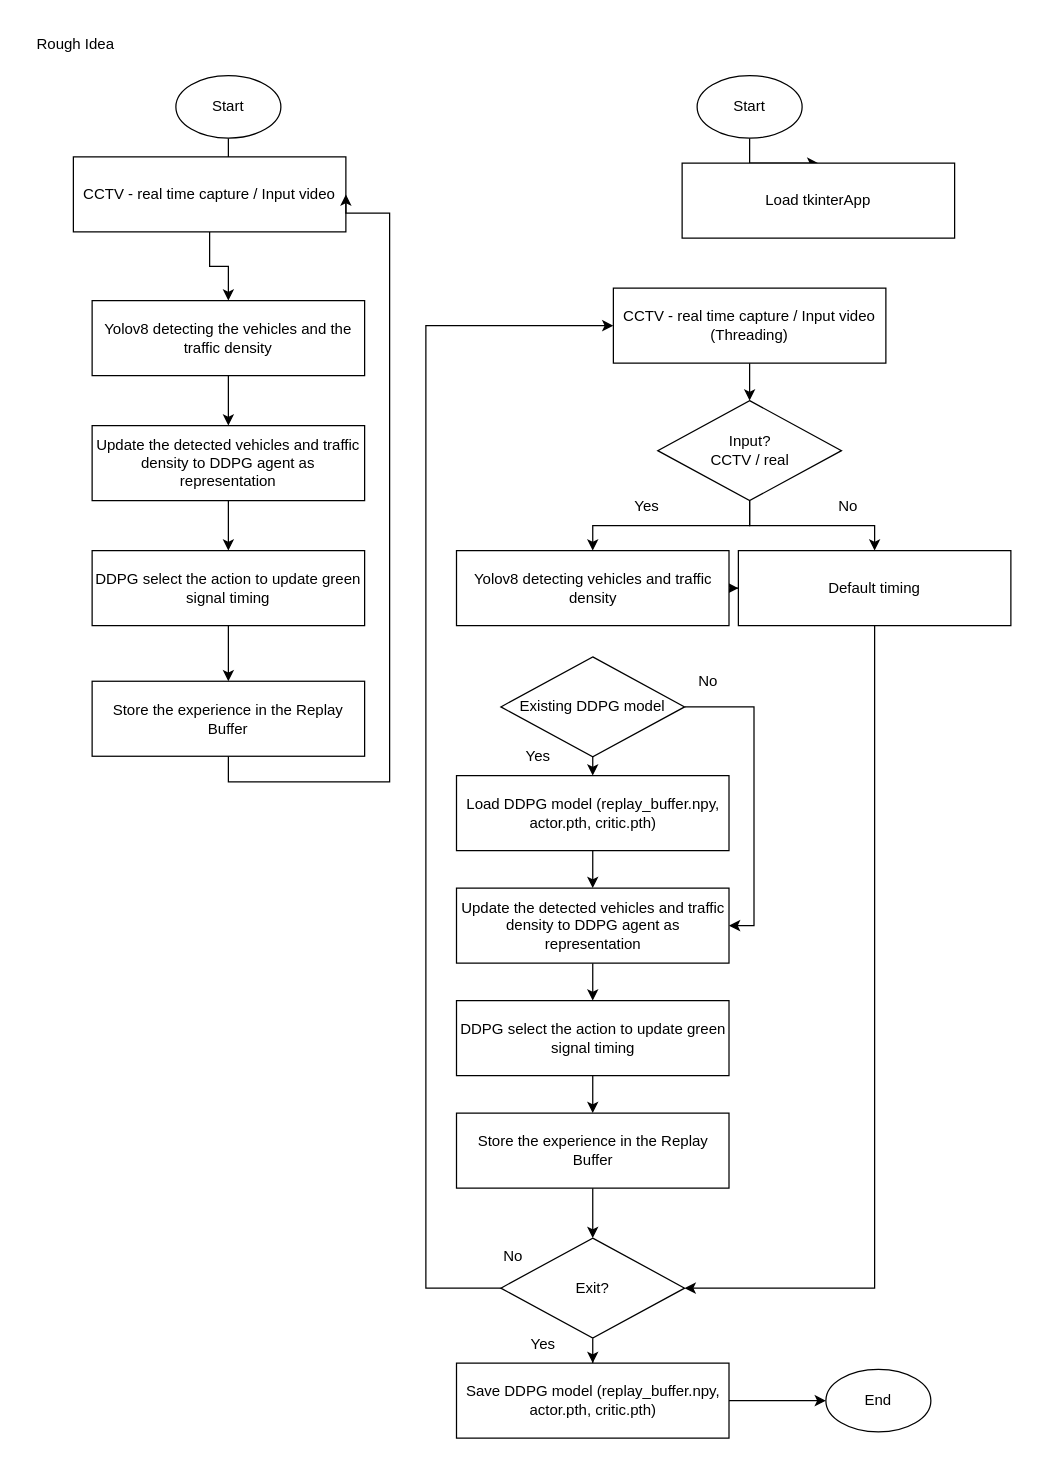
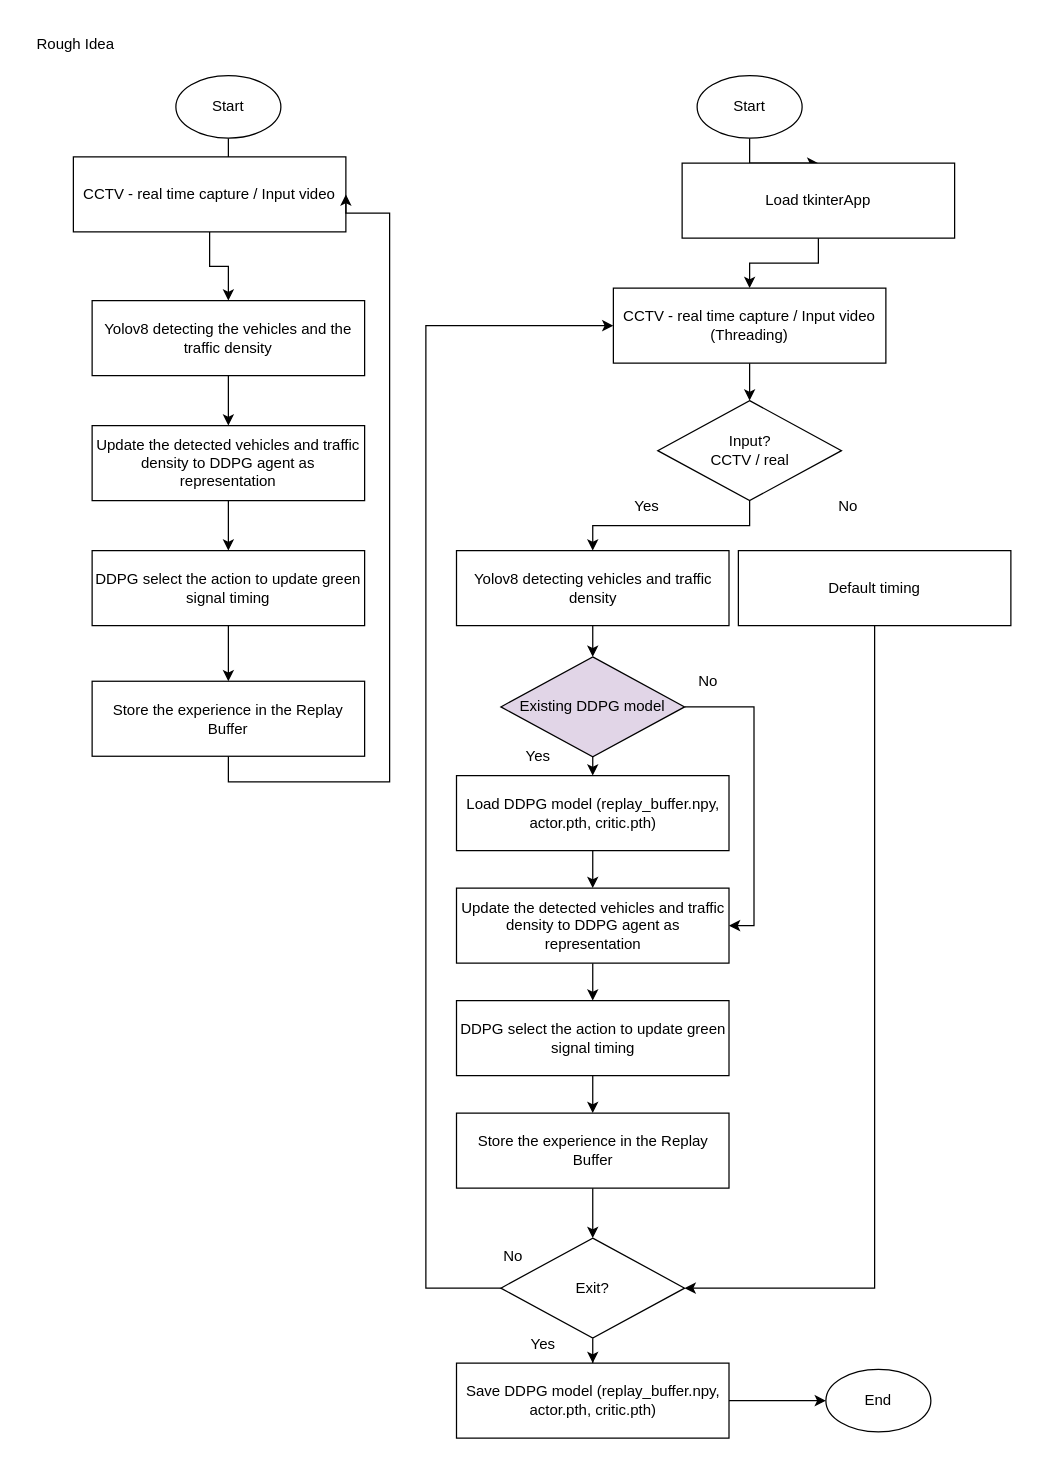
none -> (788, 263)
(820, 526) -> none
(734, 588) -> (593, 645)
(593, 707) -> (593, 707)
